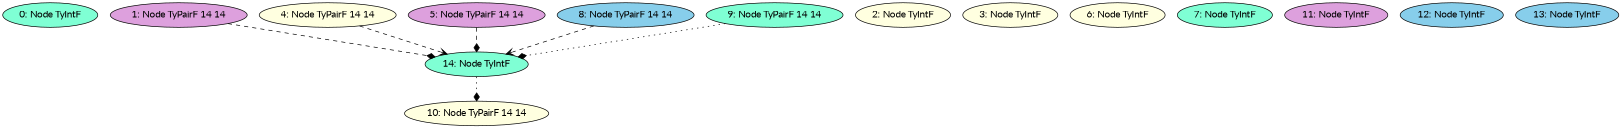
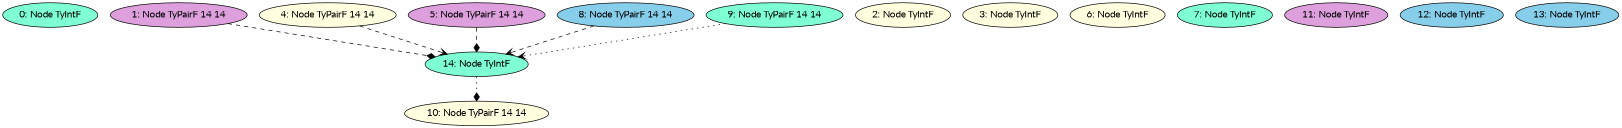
(625, 40) -> (625, 40)
